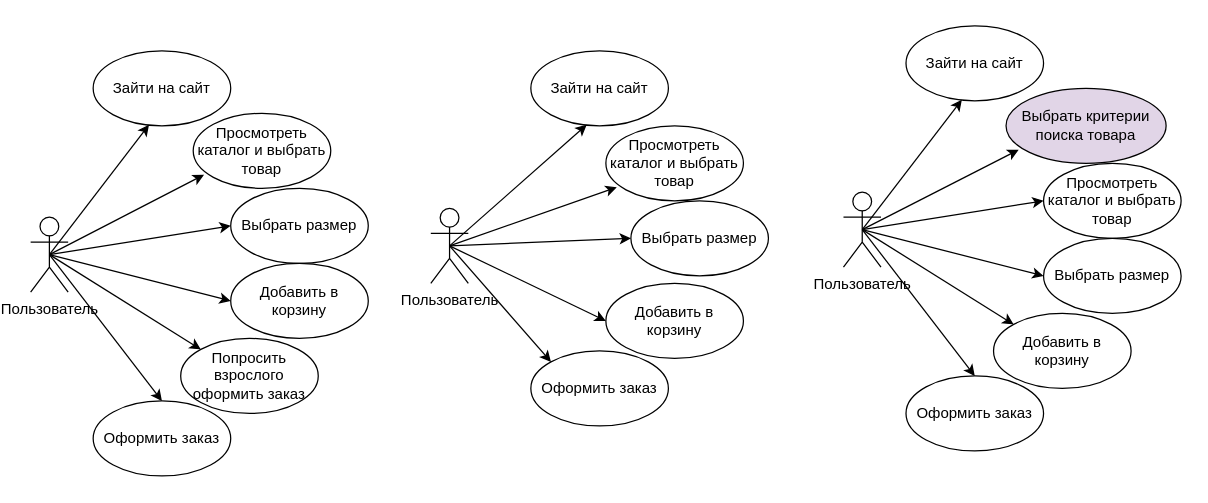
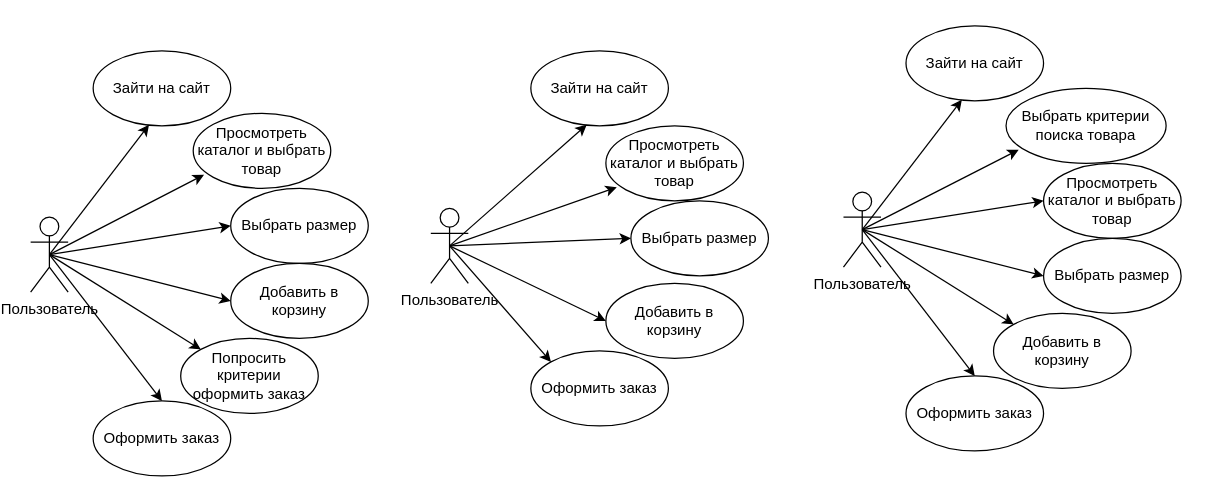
(1086, 126) -> (1086, 126)
(249, 376) -> (249, 376)
